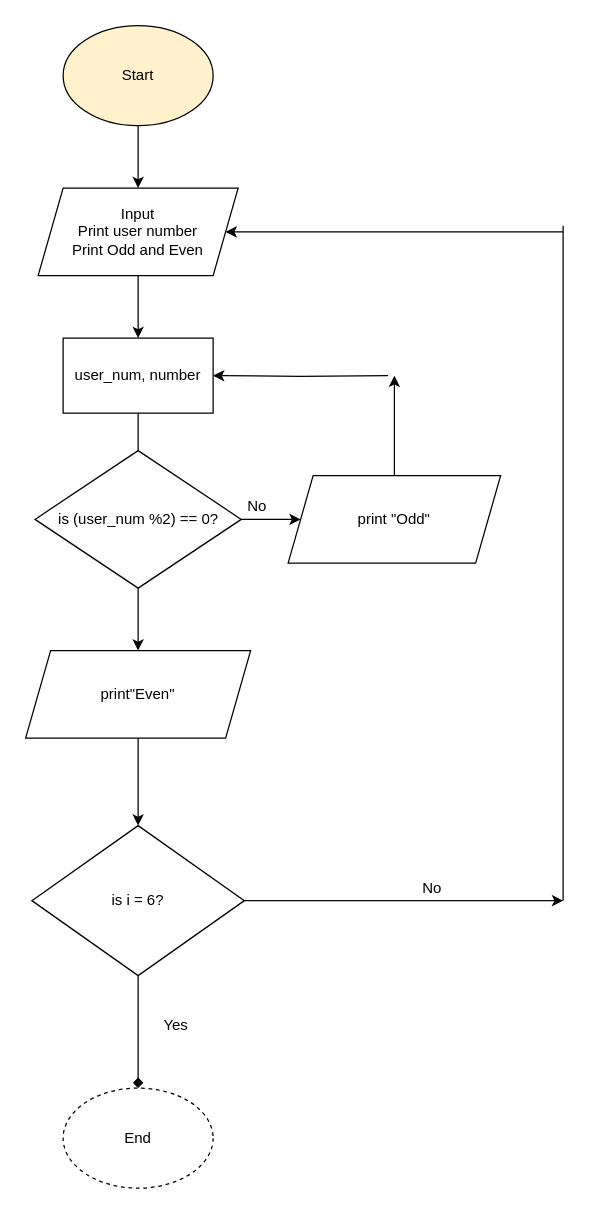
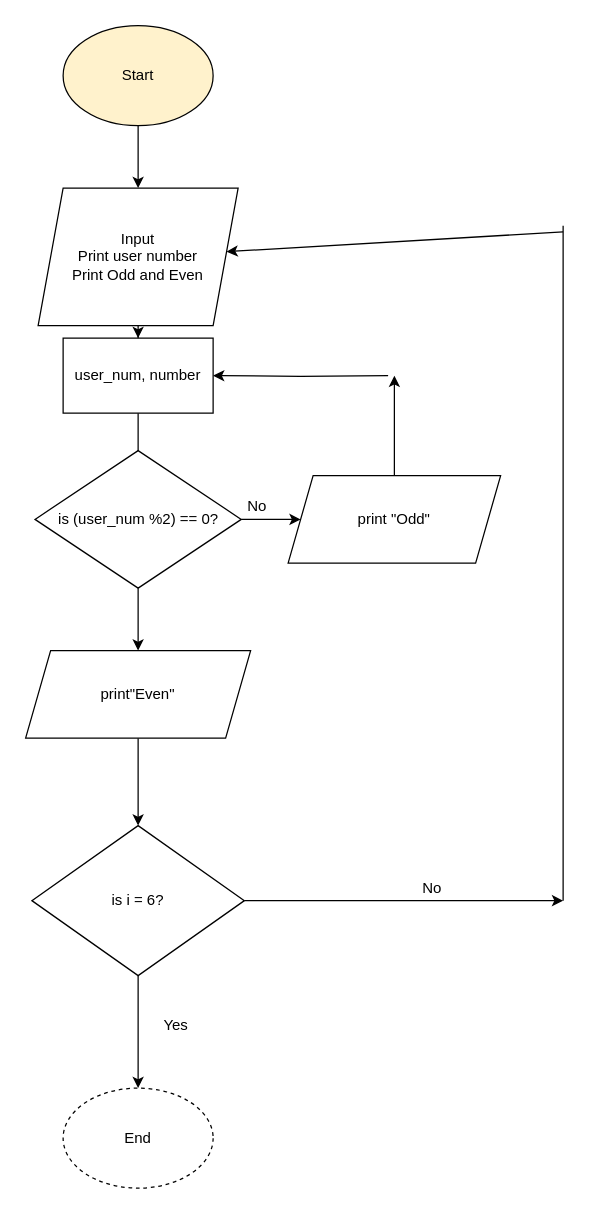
(138, 232) -> (138, 257)
(138, 1077) -> (138, 1078)
